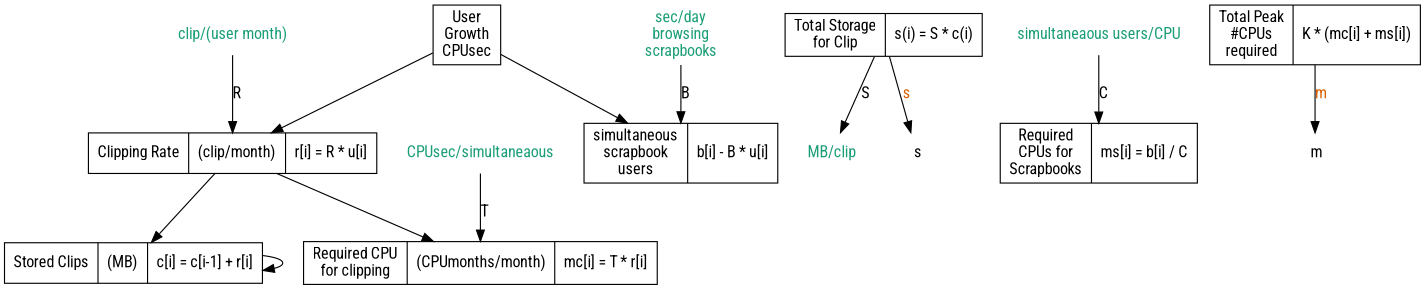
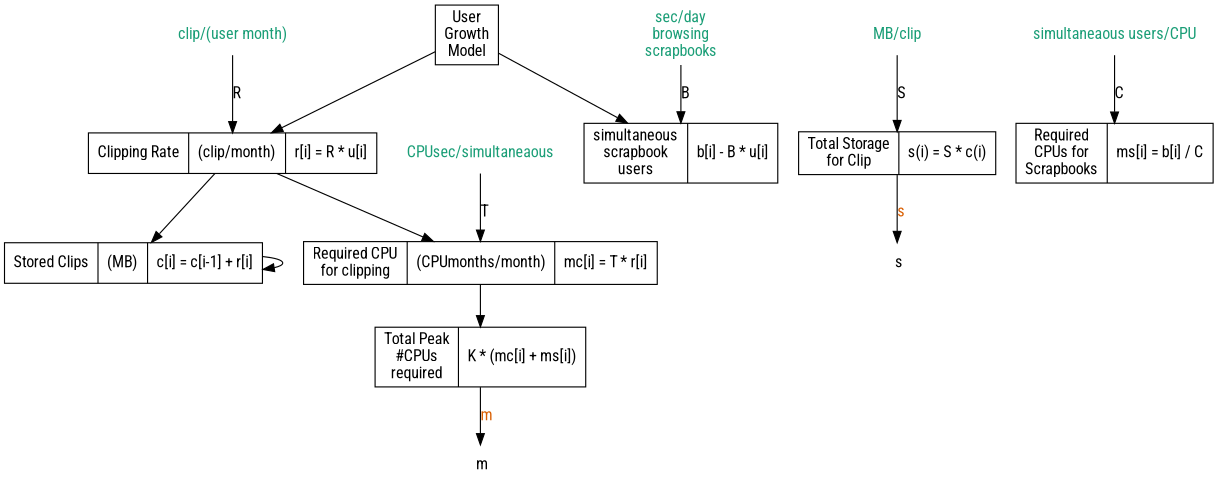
(467, 35) -> (467, 35)
(860, 90) -> (897, 88)
none -> (480, 300)
